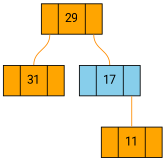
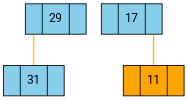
(72, 19) -> (56, 19)
(102, 50) -> none
(34, 81) -> (34, 81)
